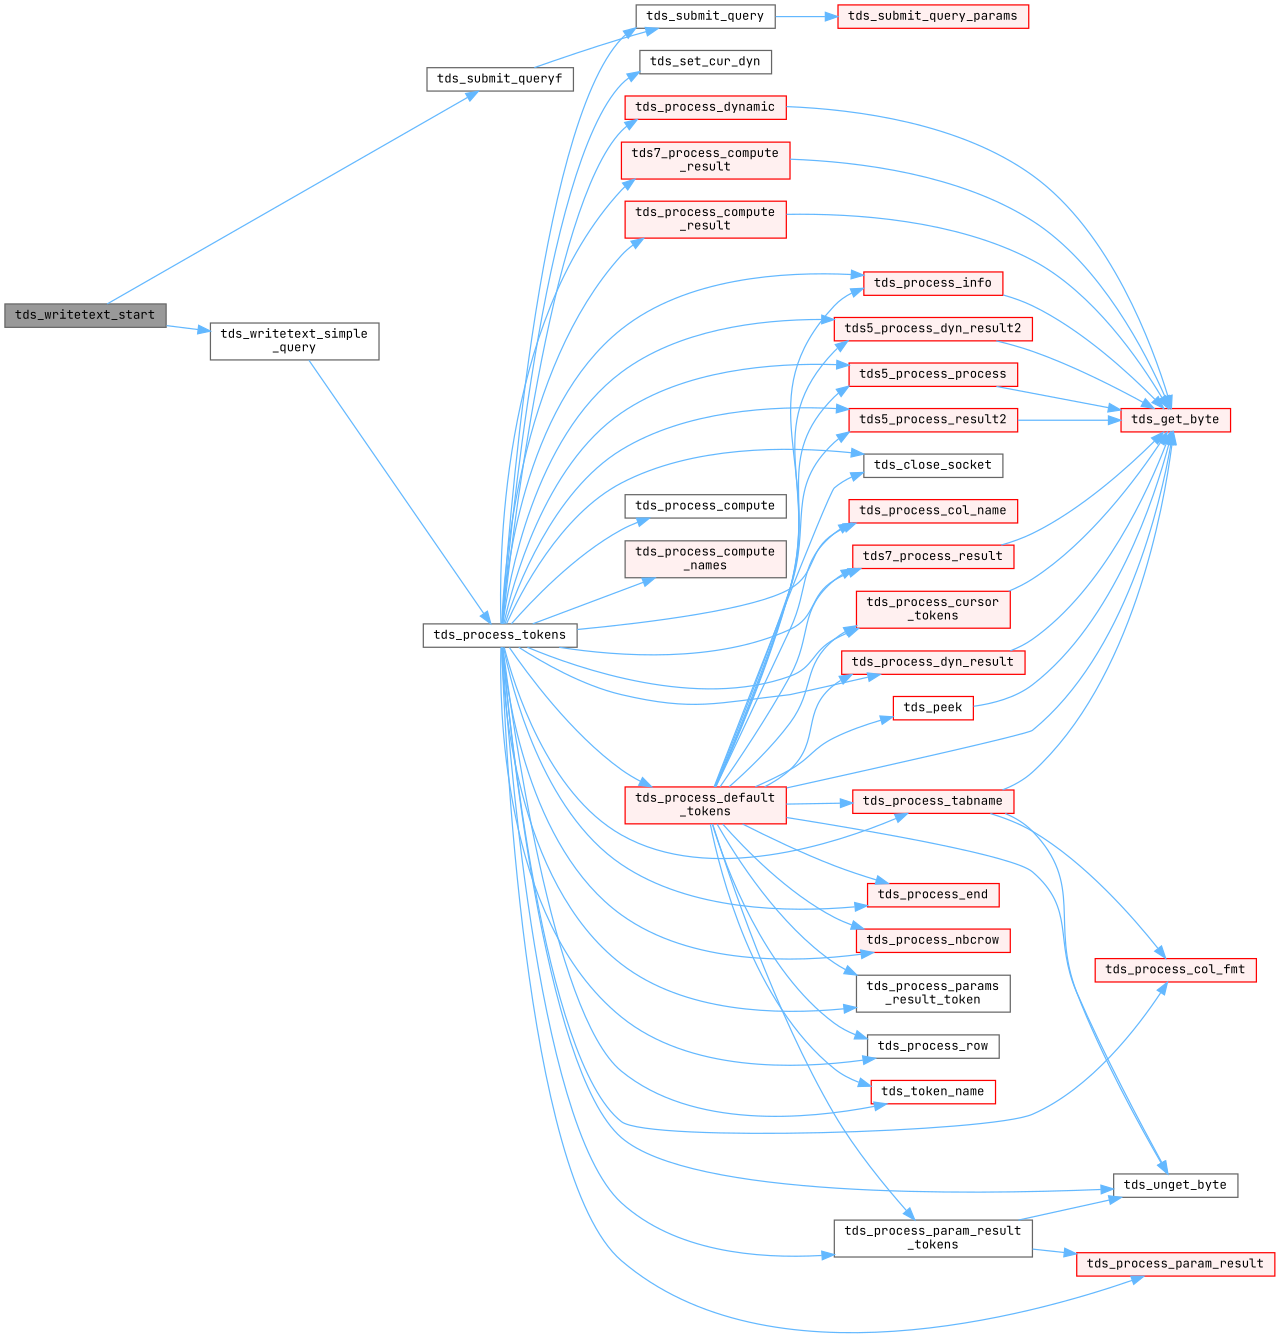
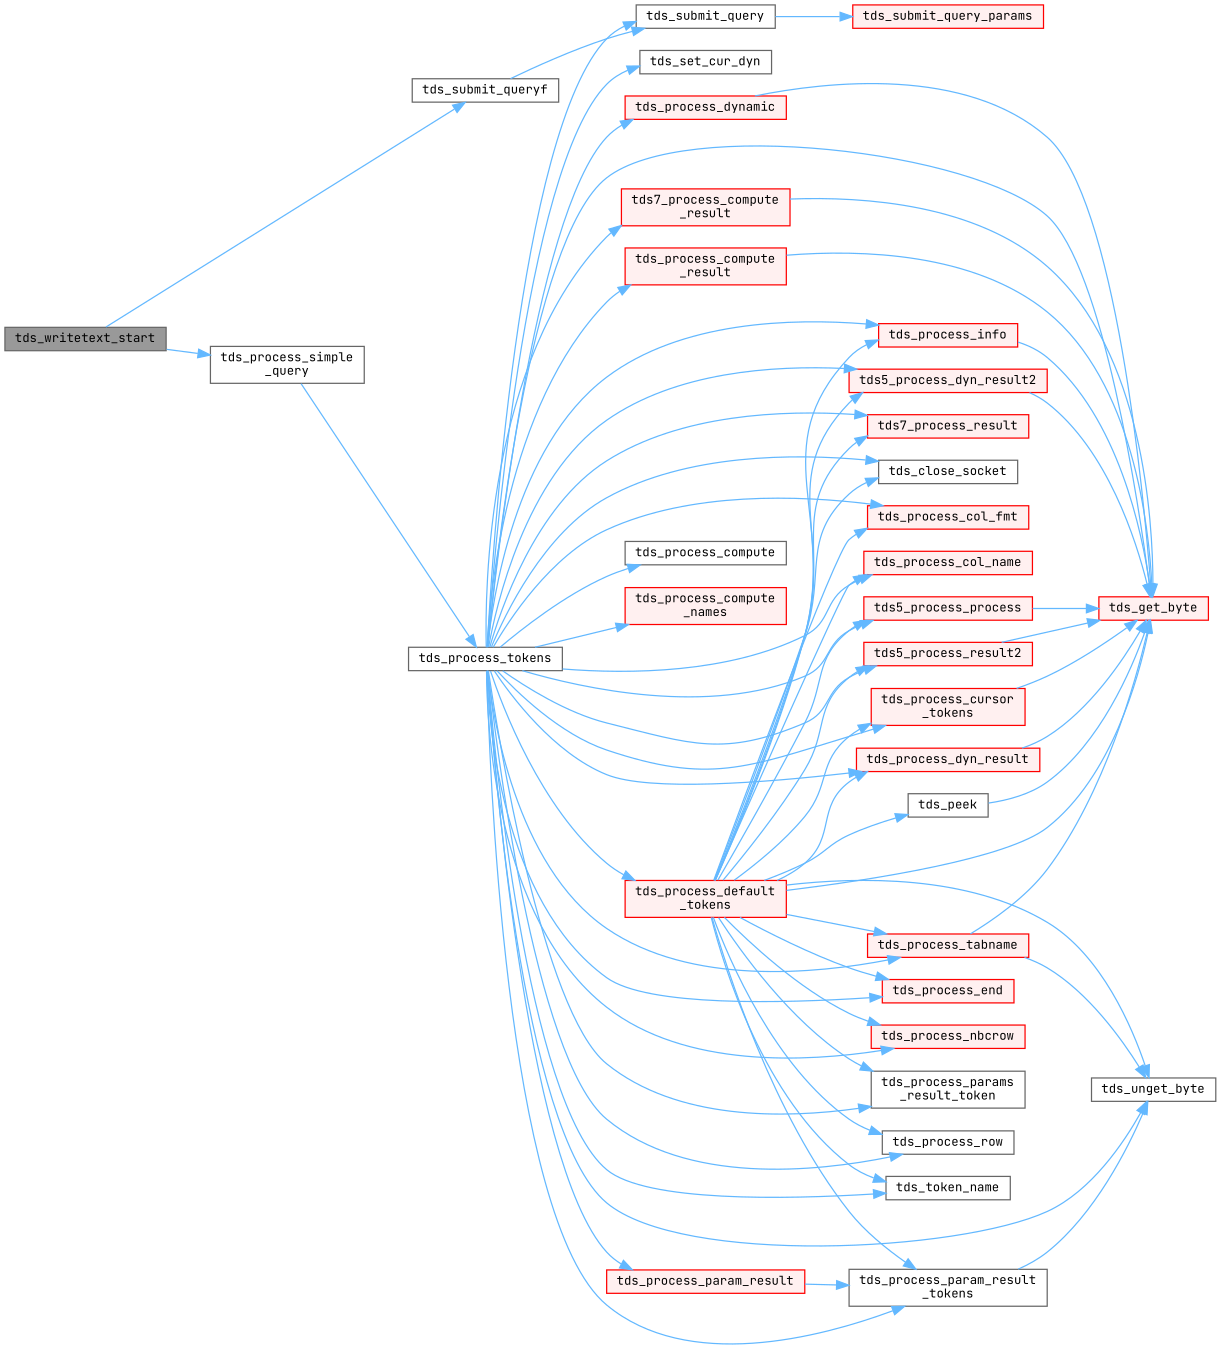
(295, 342) -> (287, 365)
(1084, 502) -> (778, 147)
(706, 559) -> (706, 606)
(933, 708) -> (948, 805)
(1083, 869) -> (780, 704)
(933, 1092) -> (948, 1188)
(1048, 1251) -> (821, 1285)
